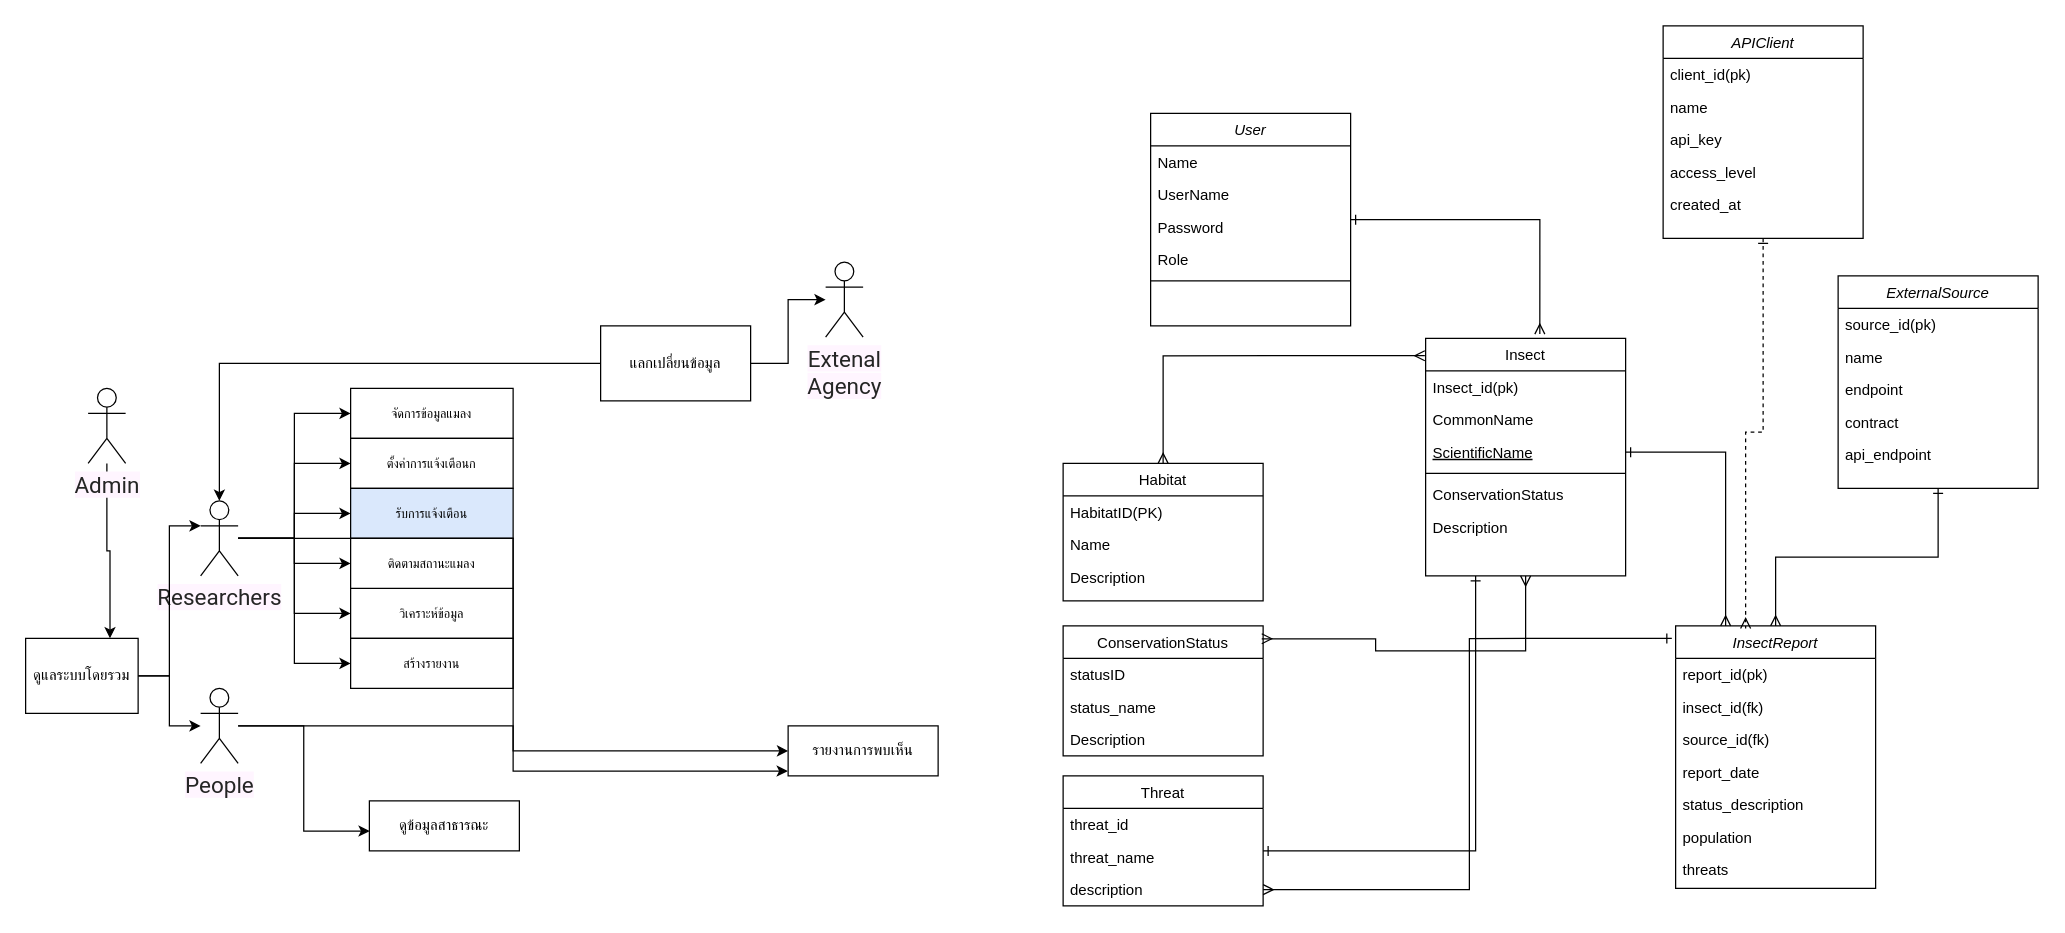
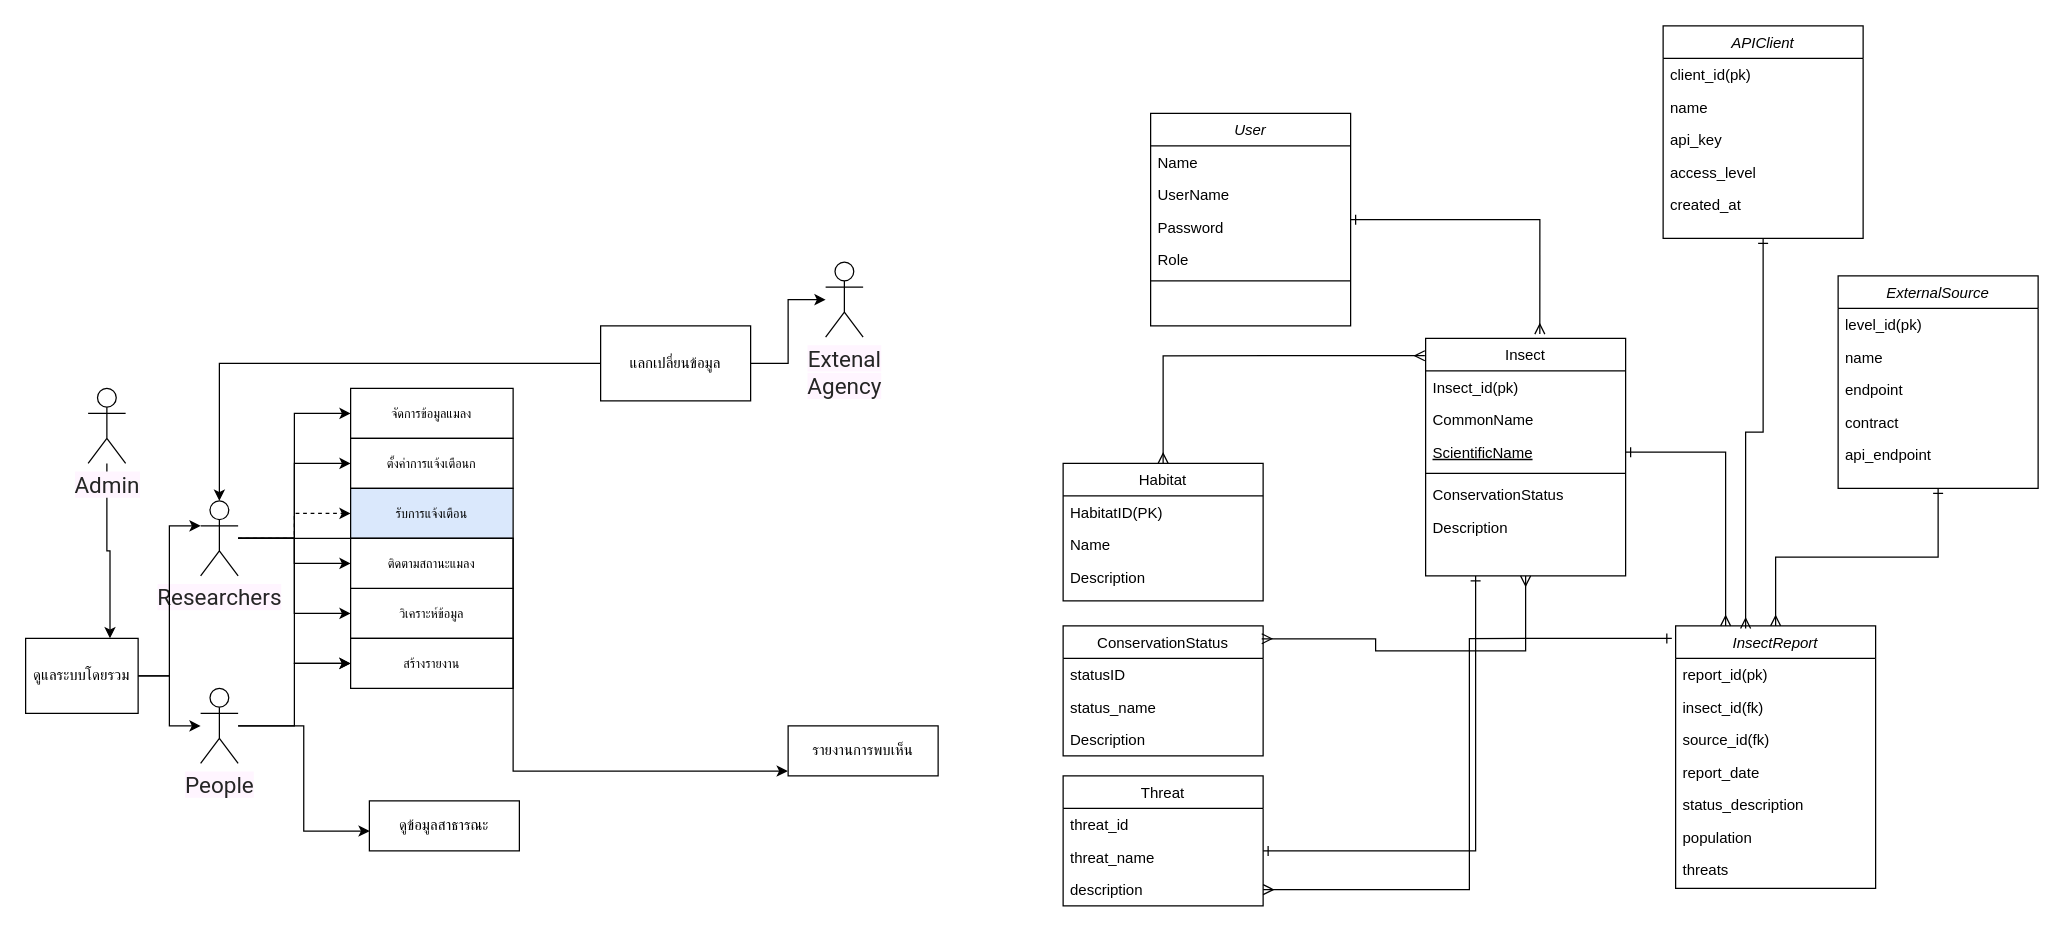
(1898, 325) -> (1890, 325)
(1753, 432) -> (1753, 432)
(319, 513) -> (319, 513)
(648, 751) -> (294, 694)
